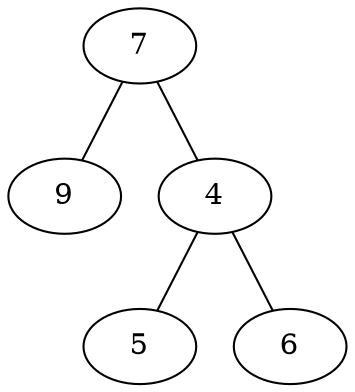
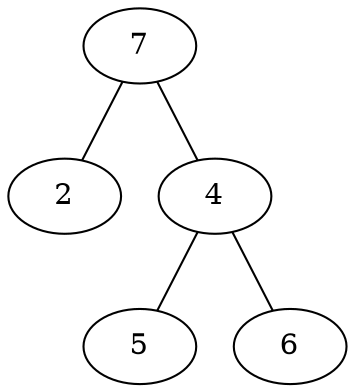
(65, 196) -> (65, 196)
